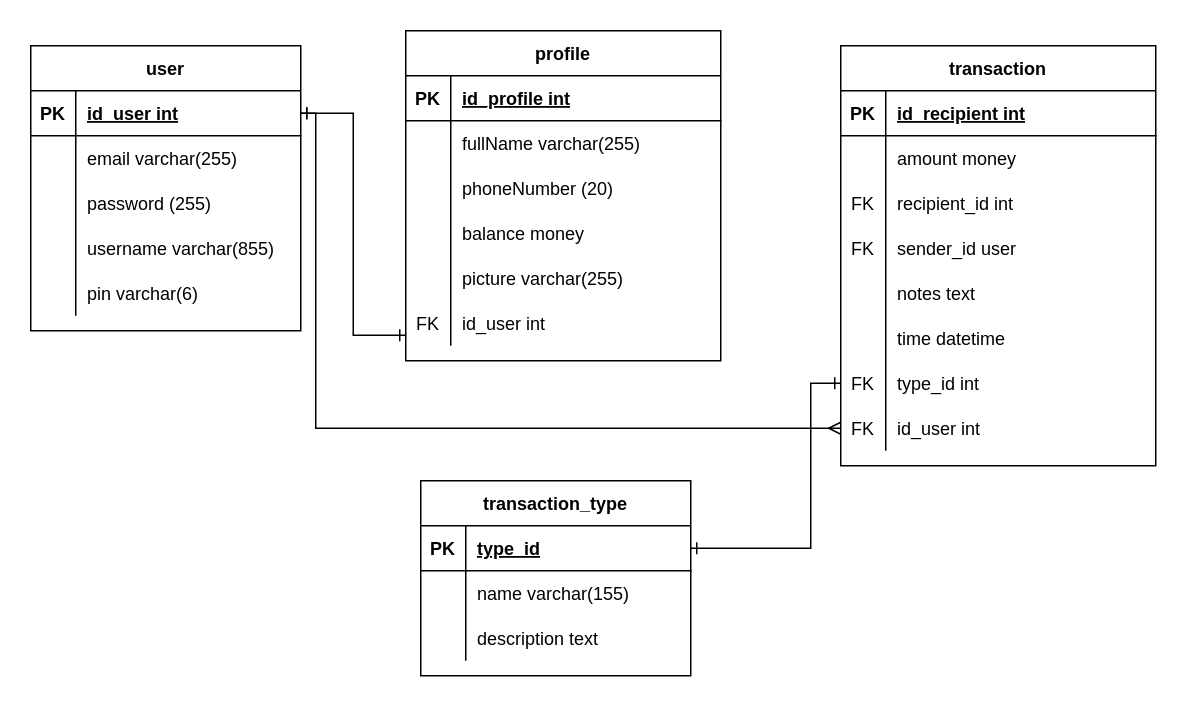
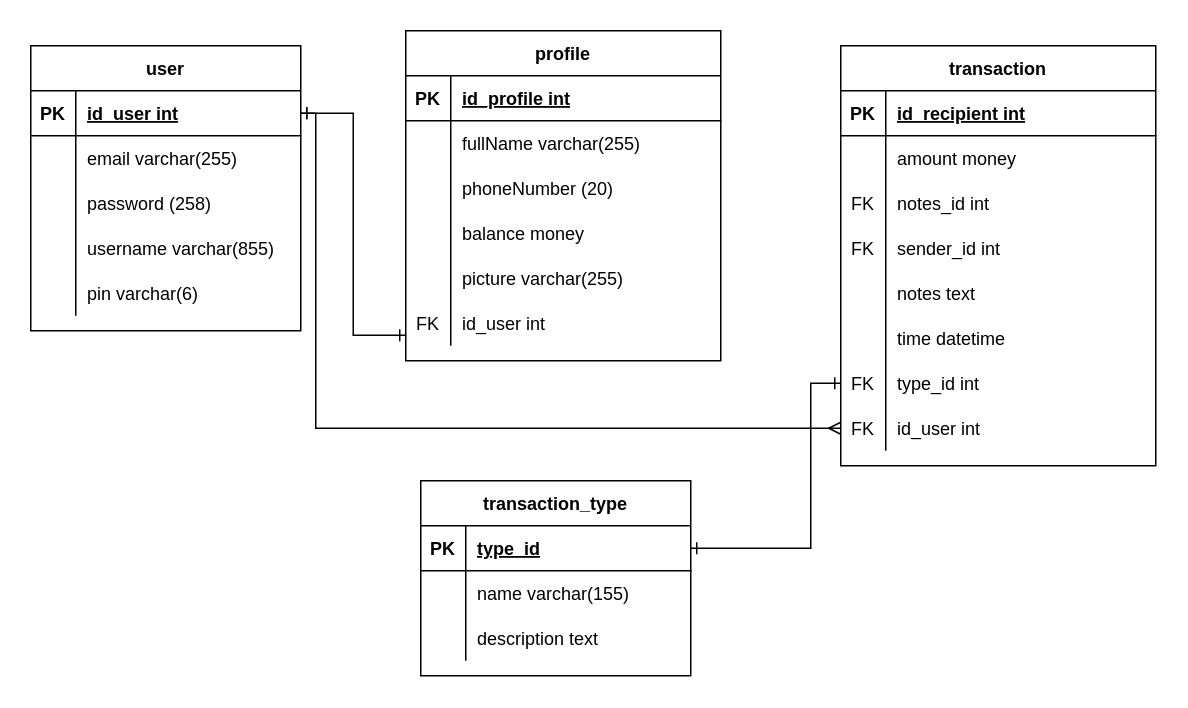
(155, 204) -> (155, 204)
(966, 204) -> (950, 204)
(963, 249) -> (956, 249)
